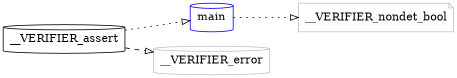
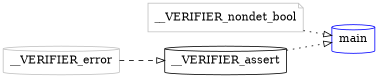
(262, 18) -> (314, 32)
(135, 49) -> (138, 60)
